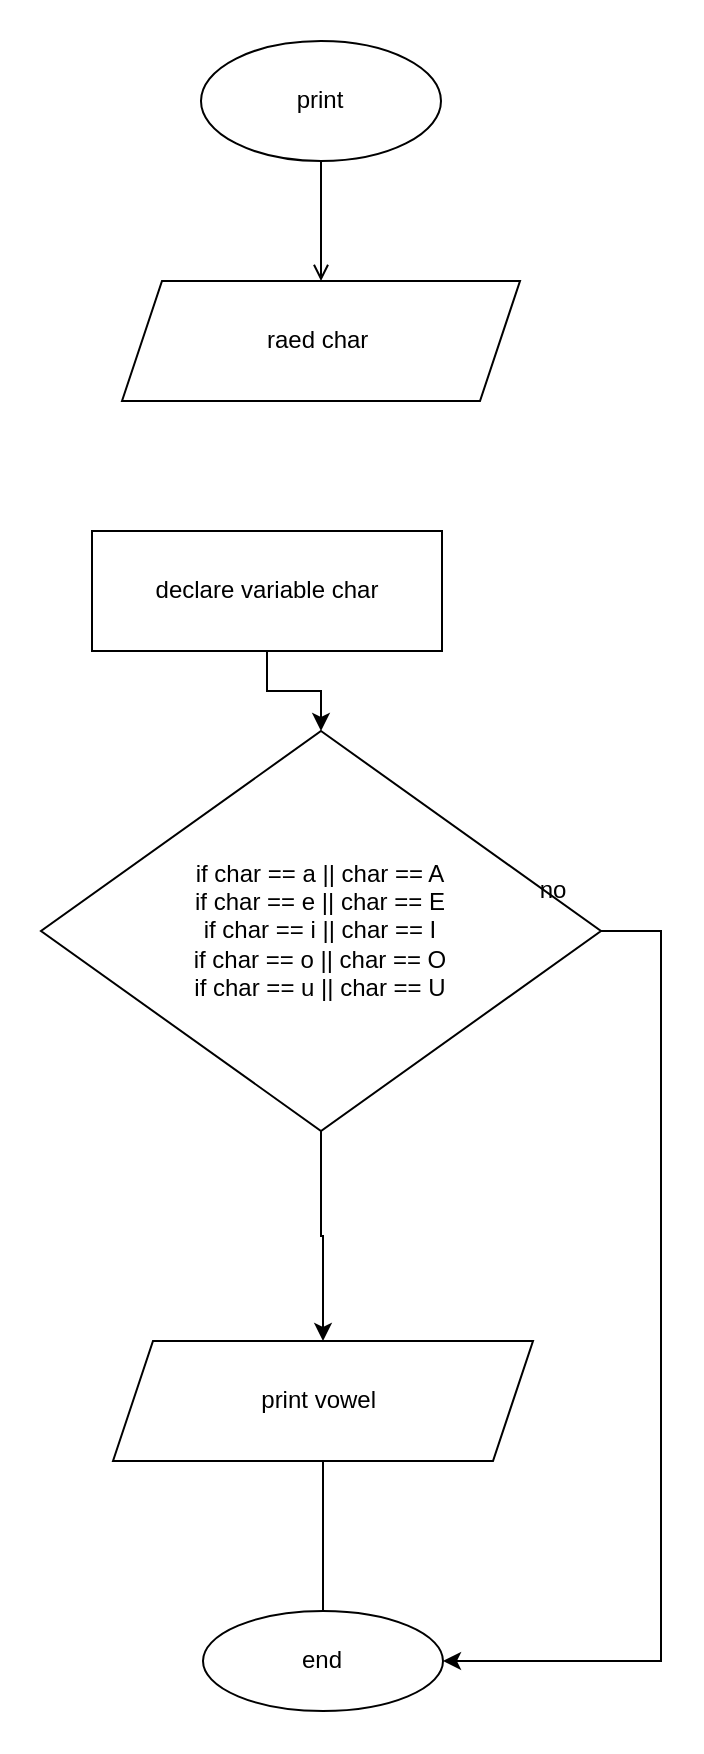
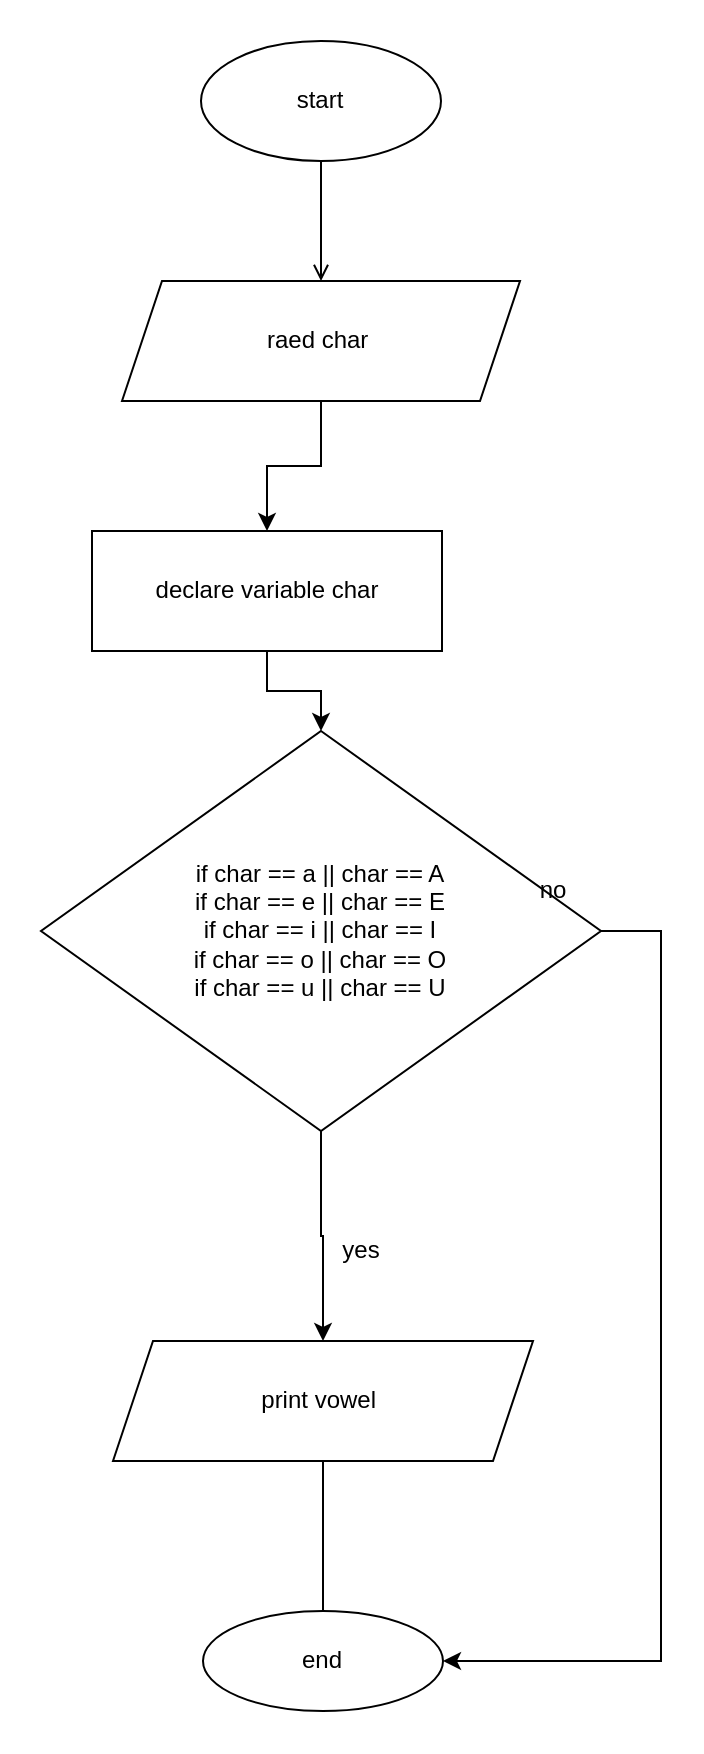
(321, 101) -> (321, 101)
none -> (301, 466)
none -> (361, 1251)
